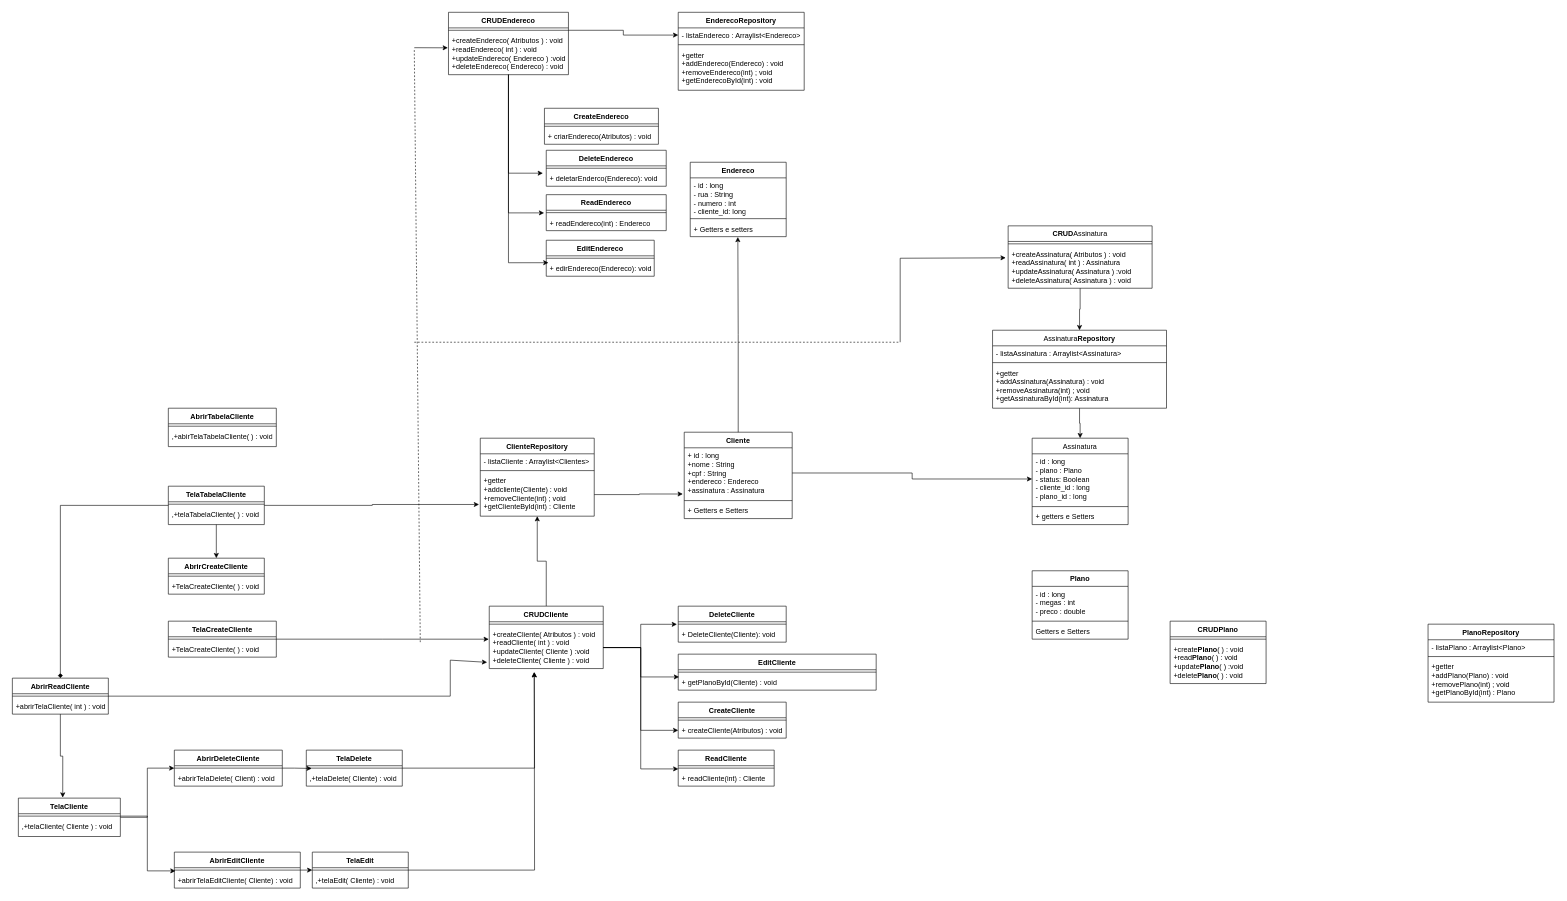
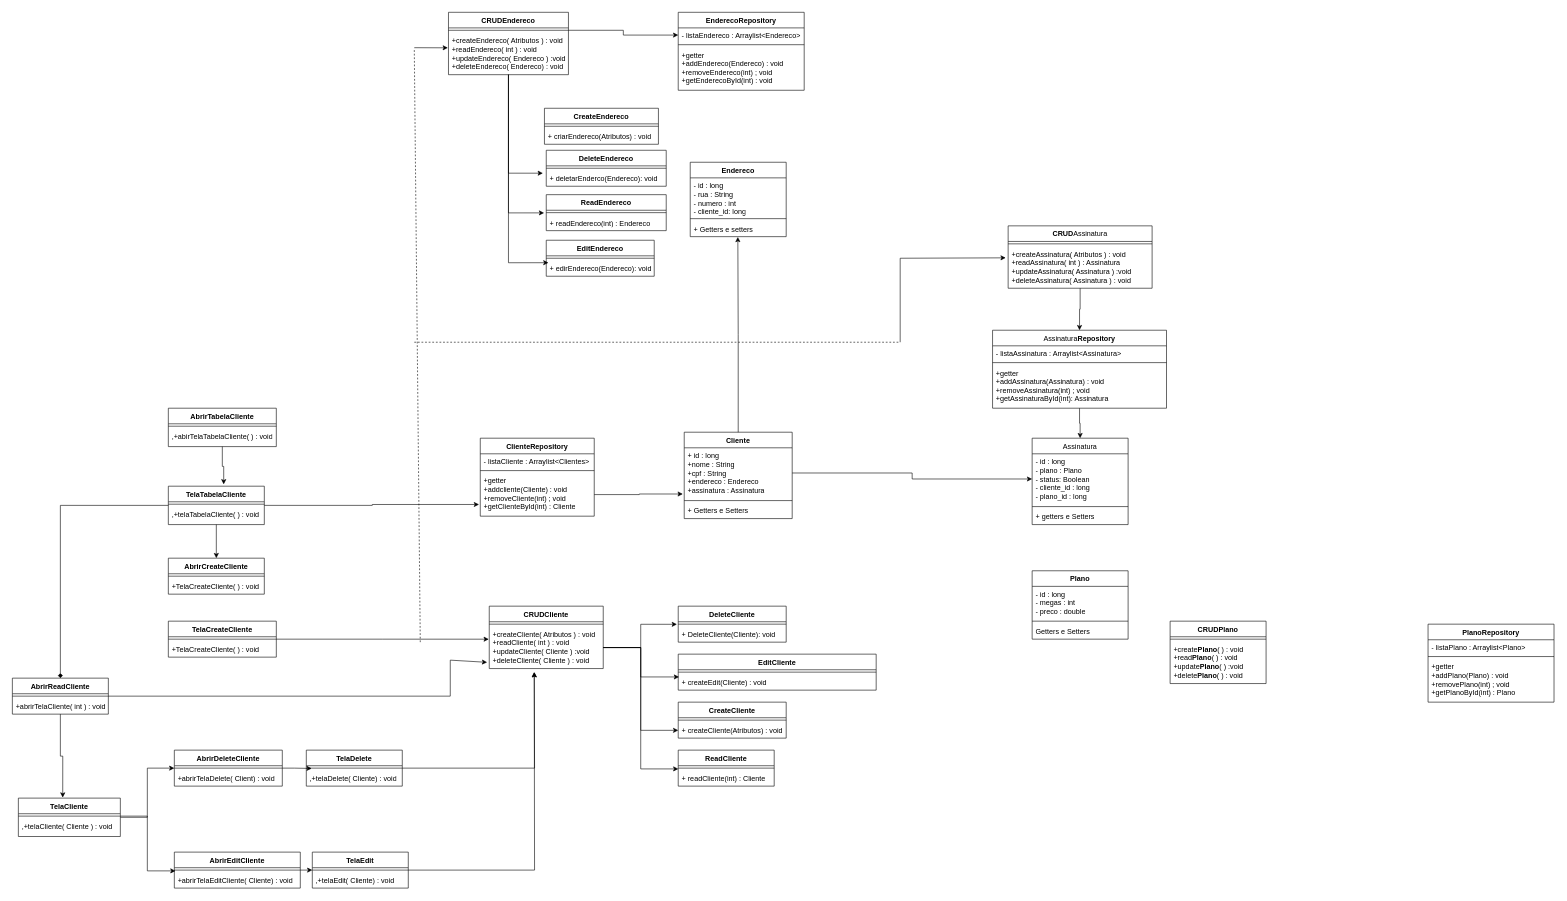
none -> (222, 465)
(537, 561) -> none
(735, 683) -> (731, 683)
